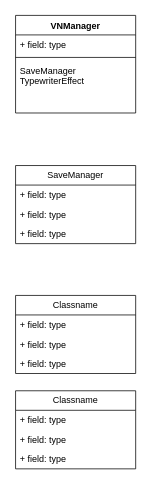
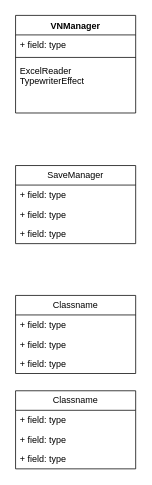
(59, 76) -> (59, 76)
